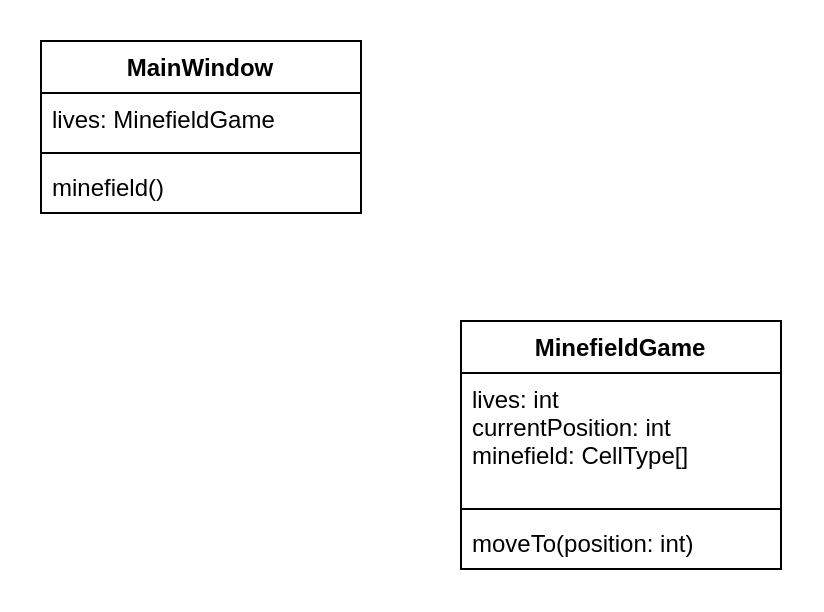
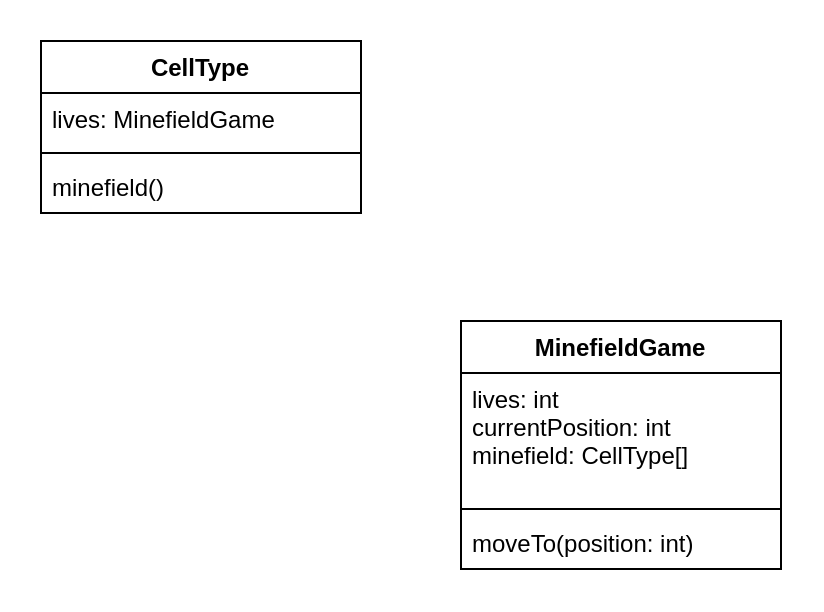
(200, 68) -> (200, 68)
